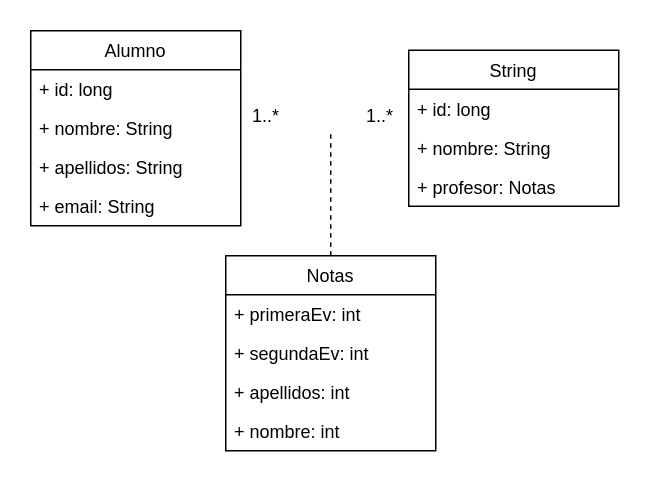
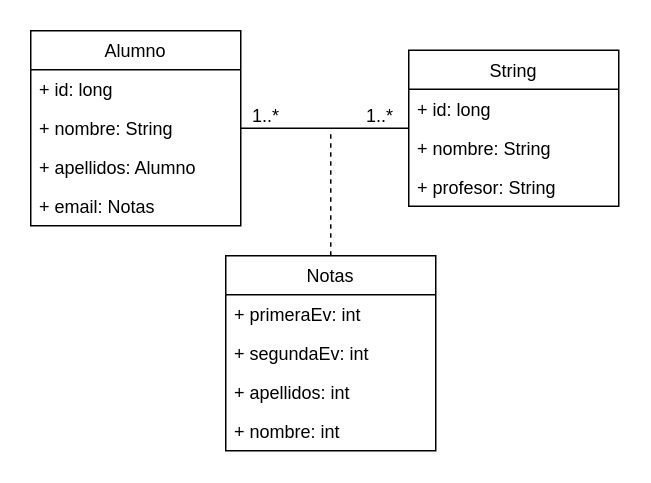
none -> (325, 128)
(118, 168) -> (118, 168)
(496, 188) -> (498, 188)
(101, 207) -> (98, 207)
